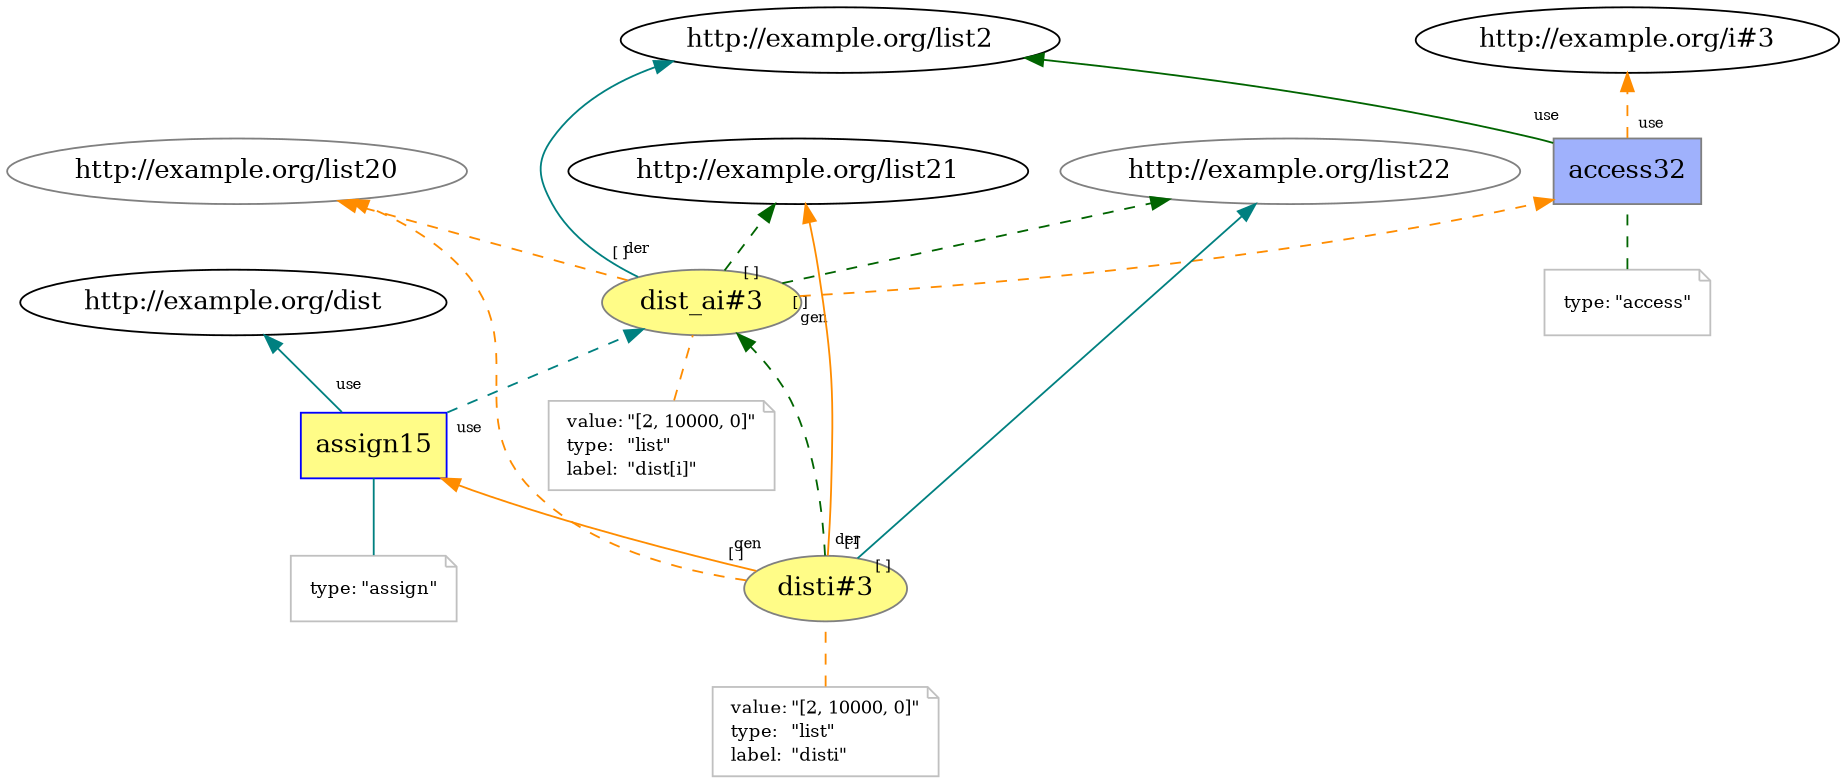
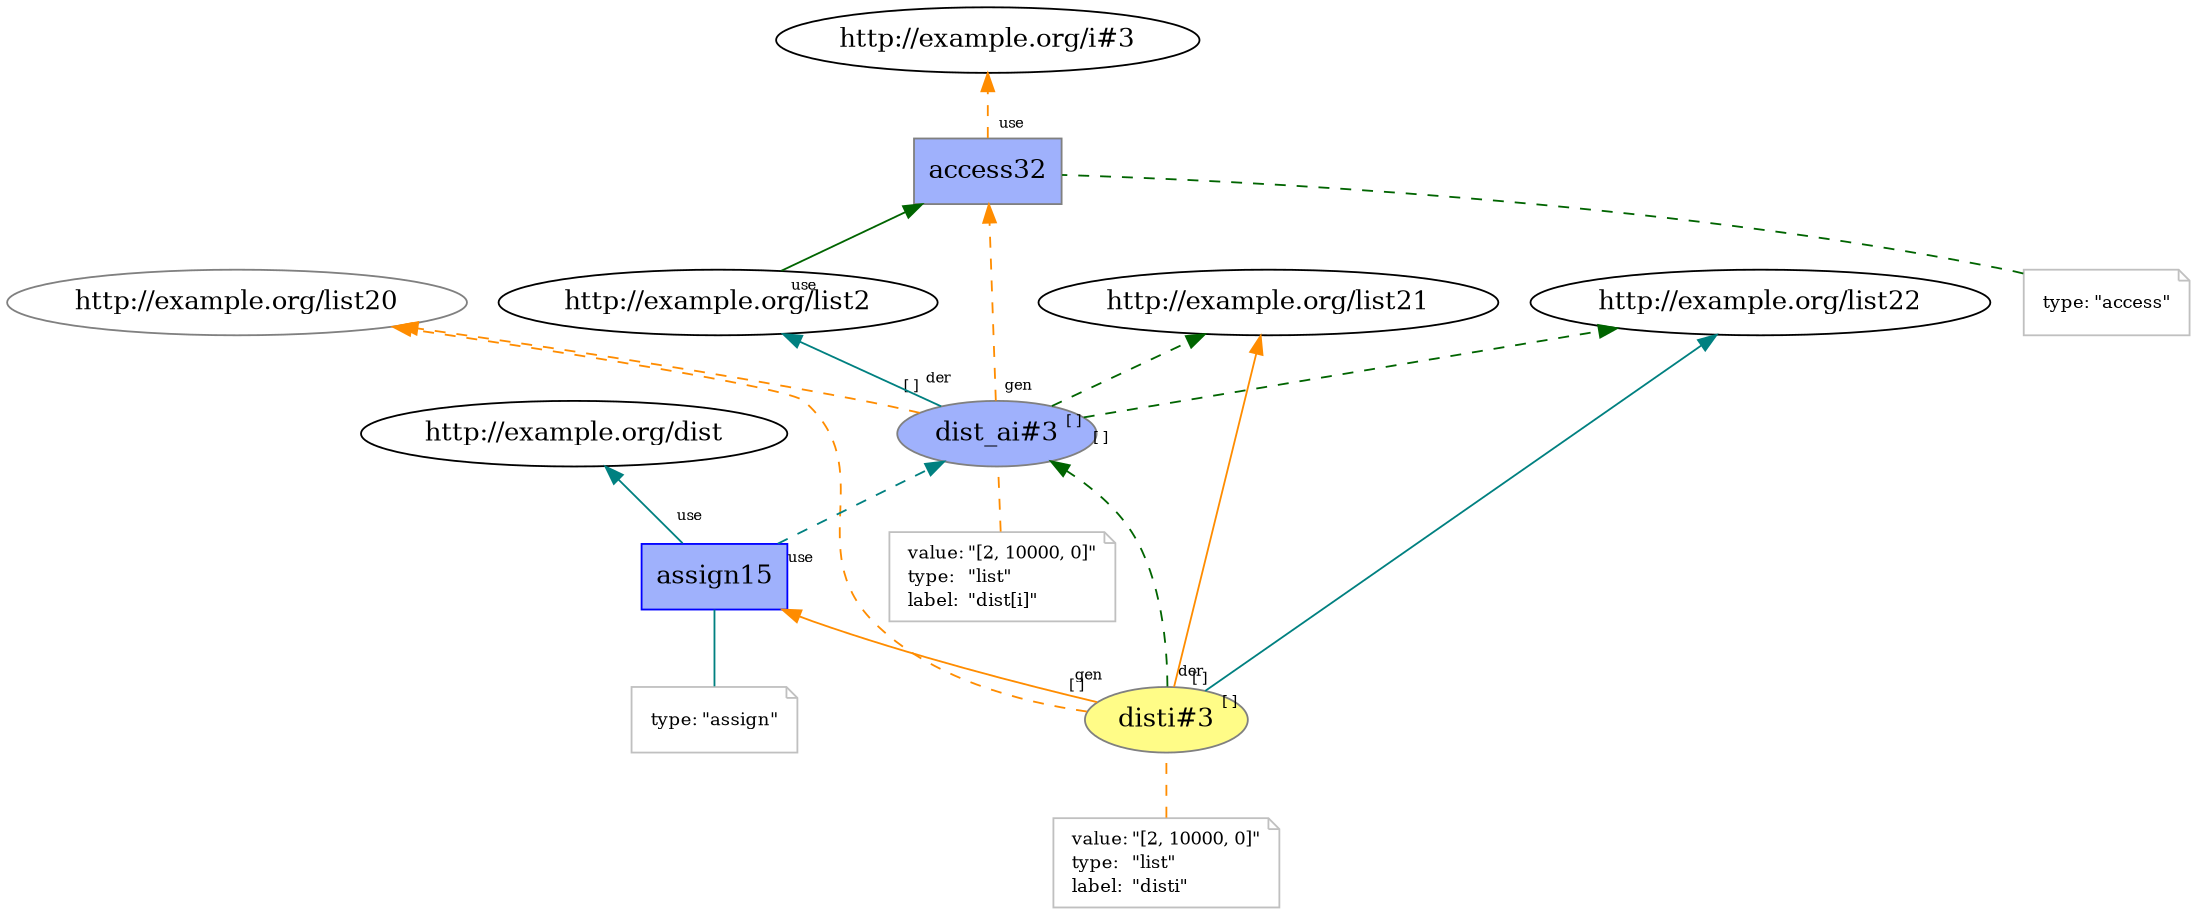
(1300, 93) -> (843, 241)
(1290, 171) -> (1760, 302)
(702, 302) -> (997, 434)
(374, 446) -> (714, 577)
